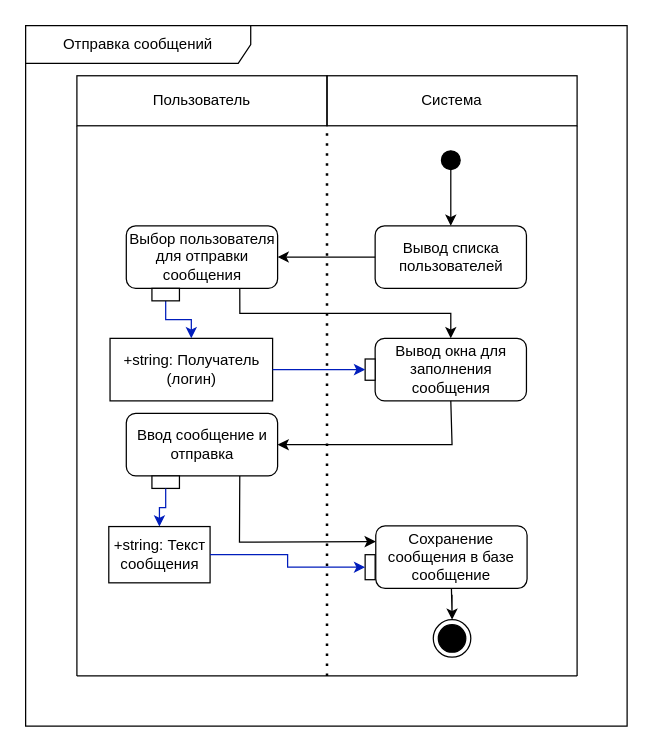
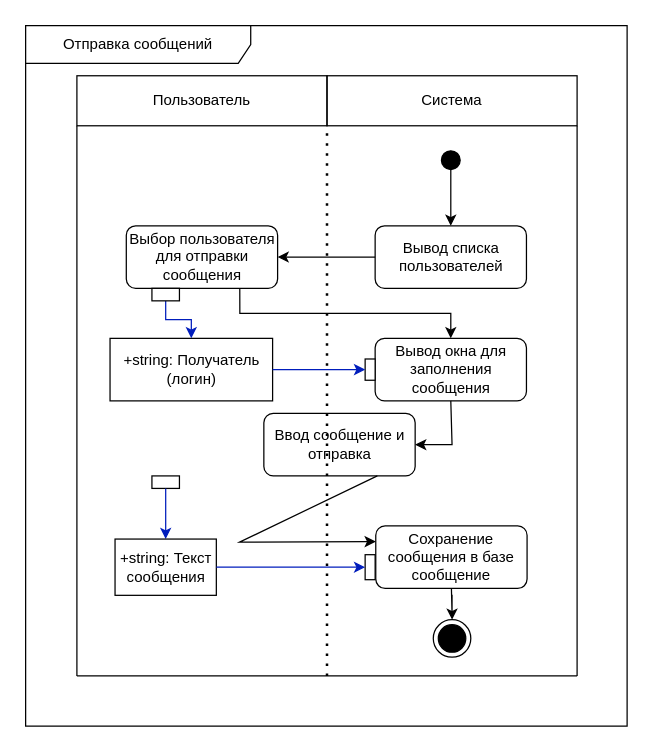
(202, 444) -> (339, 444)
(159, 554) -> (166, 567)
